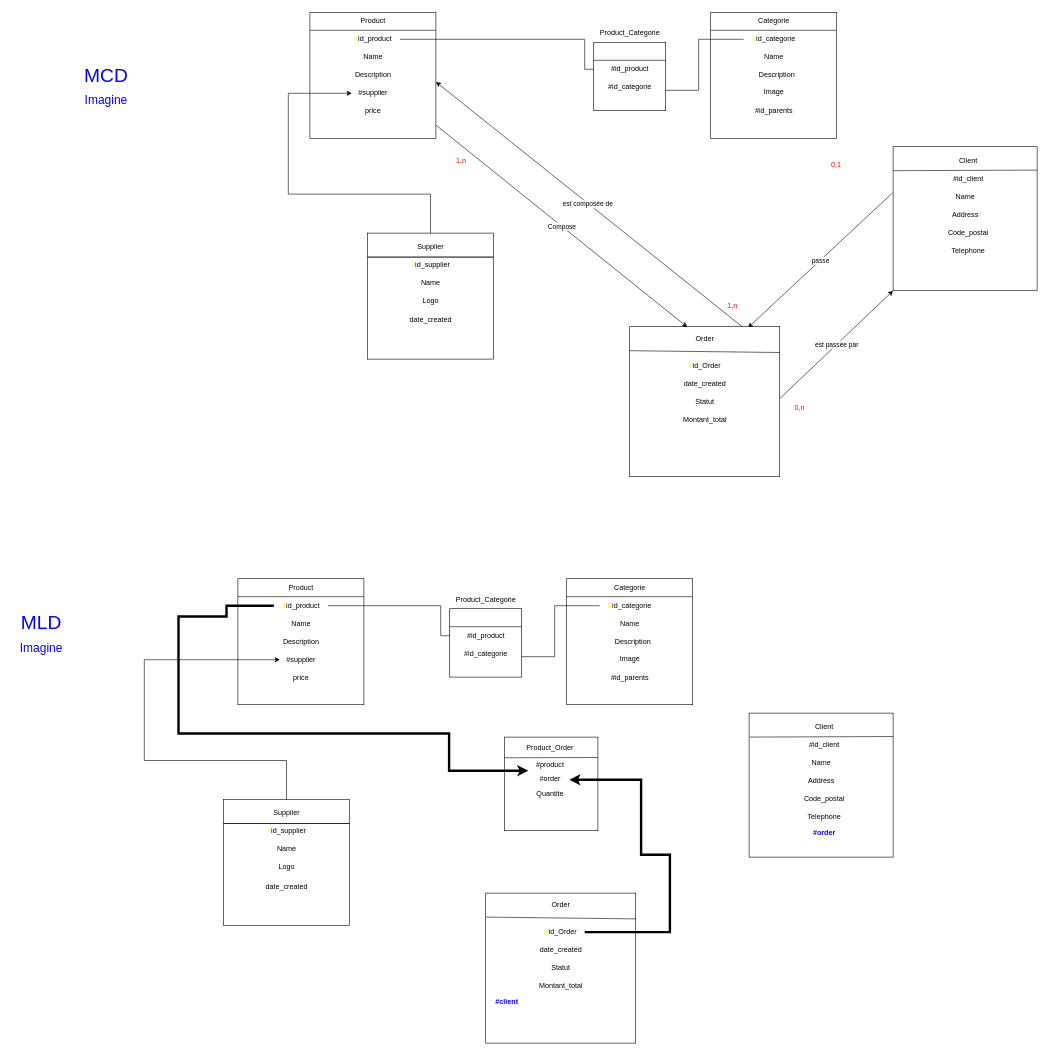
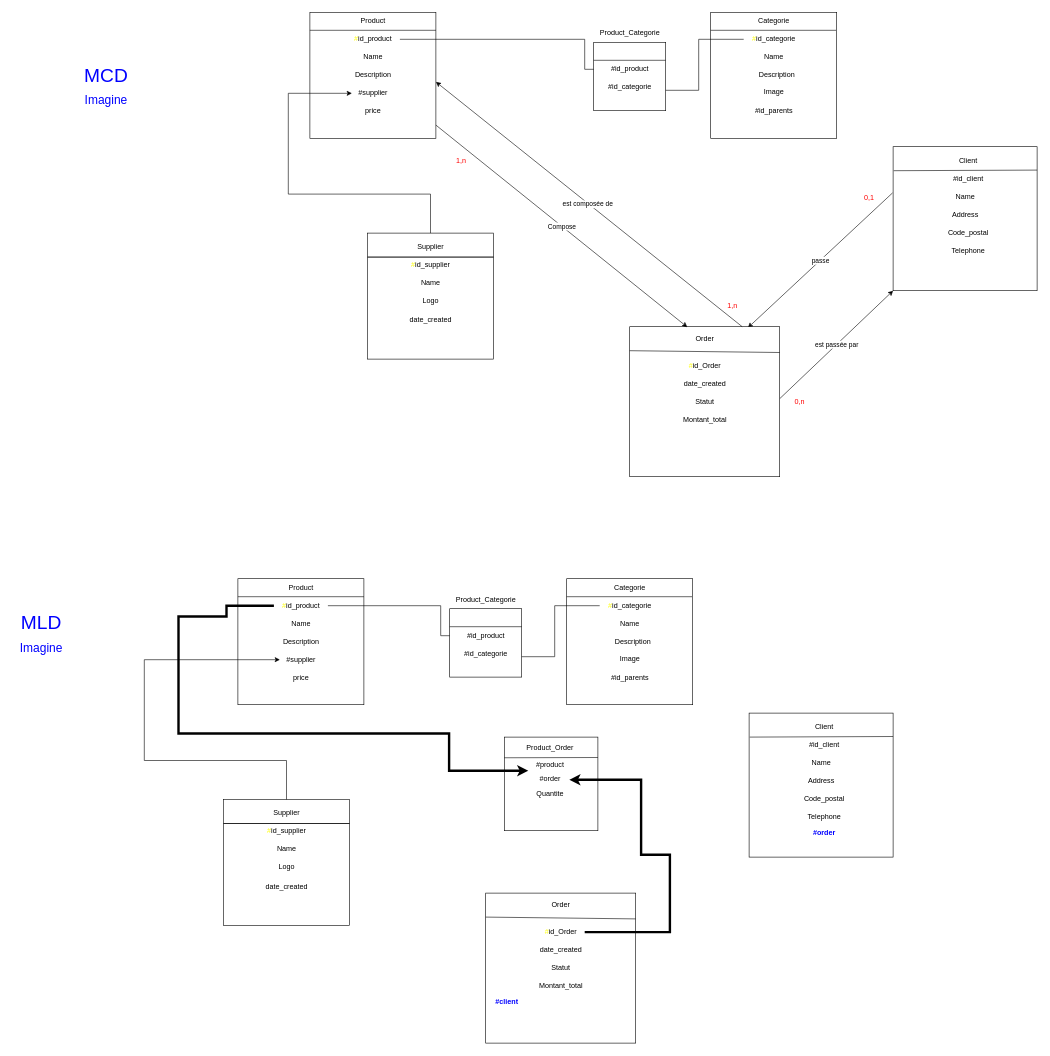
(836, 165) -> (869, 198)
(800, 408) -> (800, 402)
